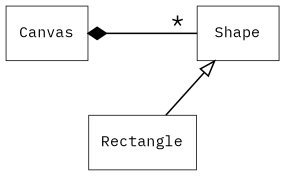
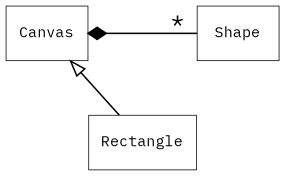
(185, 94) -> (100, 94)
